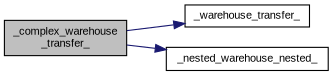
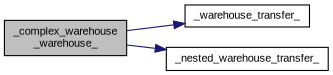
(66, 38) -> (66, 38)
(247, 59) -> (247, 59)
